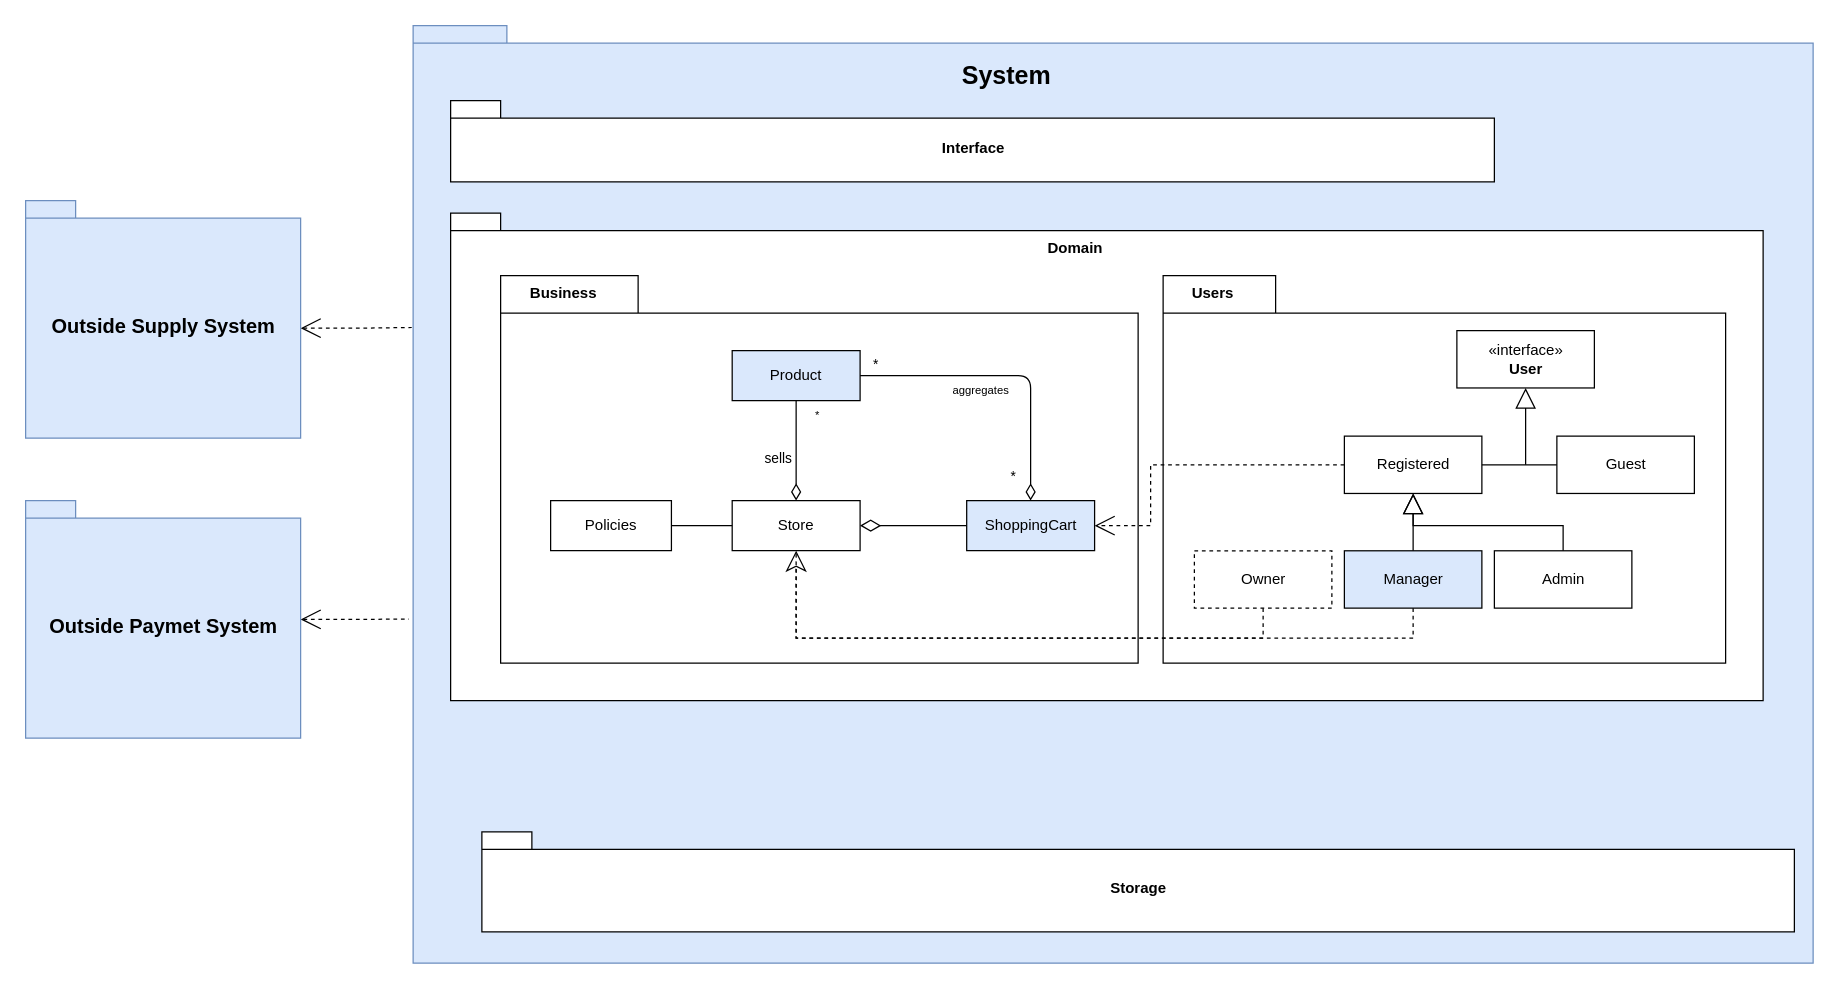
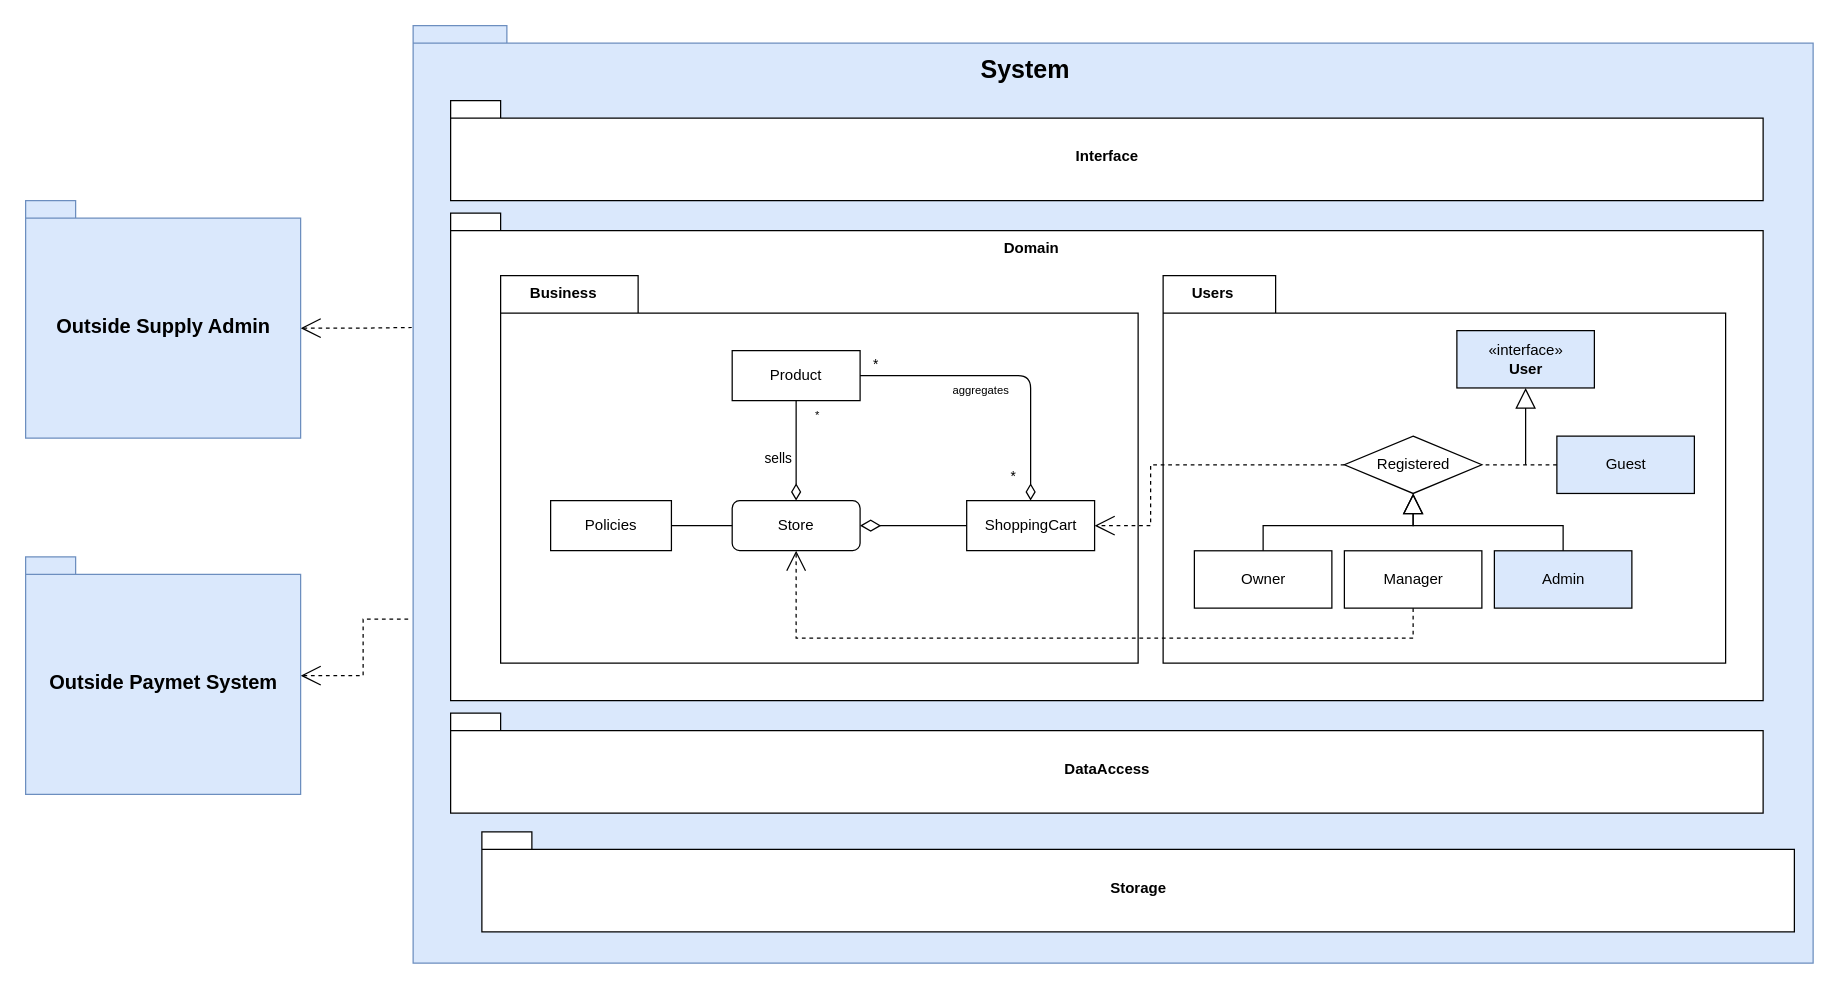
(1007, 73) -> (1026, 67)
(973, 141) -> (1107, 151)
(1076, 247) -> (1032, 247)
(164, 326) -> (164, 326)
(1526, 359) -> (1526, 359)
(796, 376) -> (796, 376)
(1413, 465) -> (1413, 465)
(1518, 465) -> (1518, 465)
(1626, 465) -> (1626, 465)
(796, 526) -> (796, 526)
(1031, 526) -> (1031, 526)
none -> (1324, 526)
(1413, 535) -> none
(1263, 579) -> (1263, 579)
(1413, 579) -> (1413, 579)
(1563, 579) -> (1563, 579)
(1413, 608) -> (1413, 608)
(163, 619) -> (163, 676)
(1263, 621) -> none
none -> (1107, 763)
